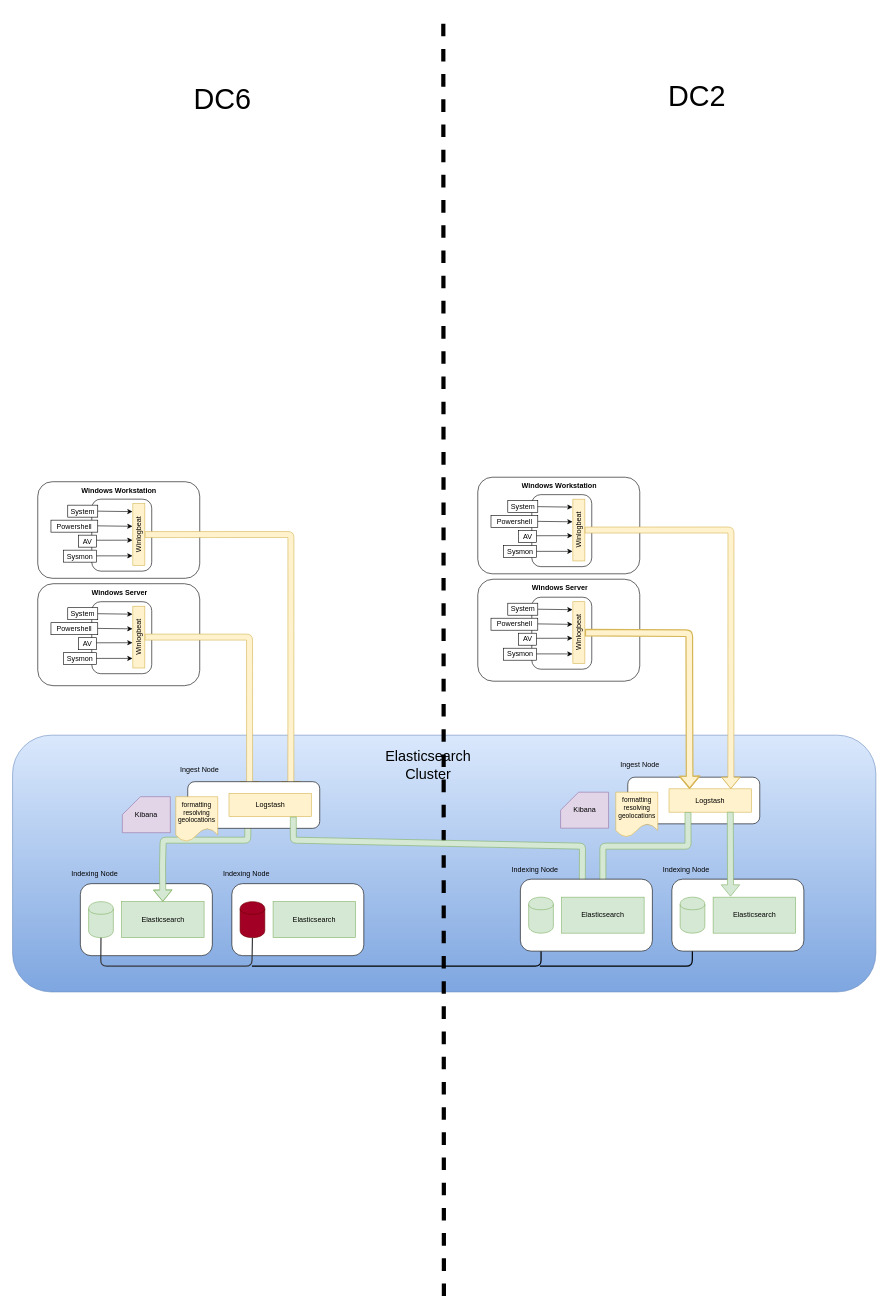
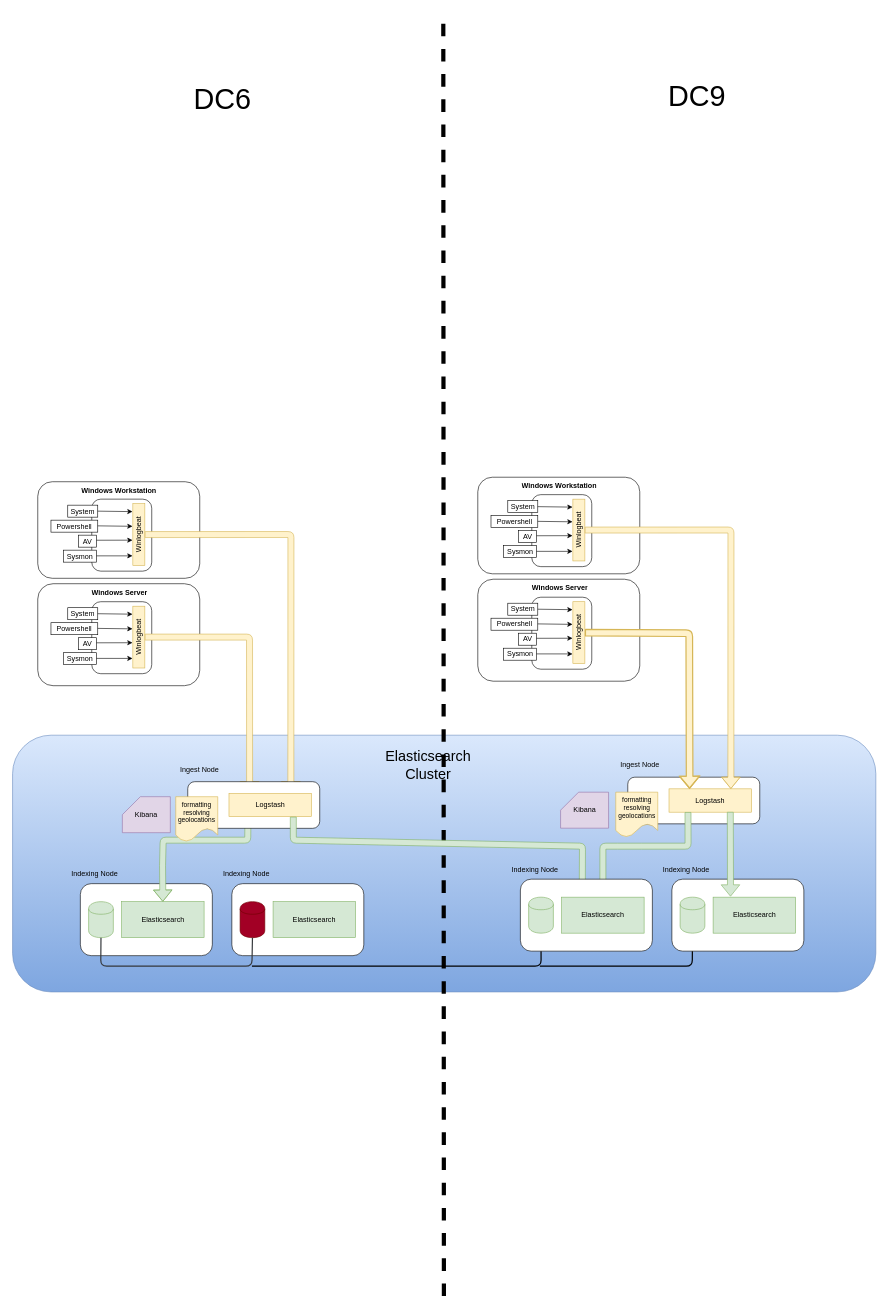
(697, 96) -> (697, 96)
